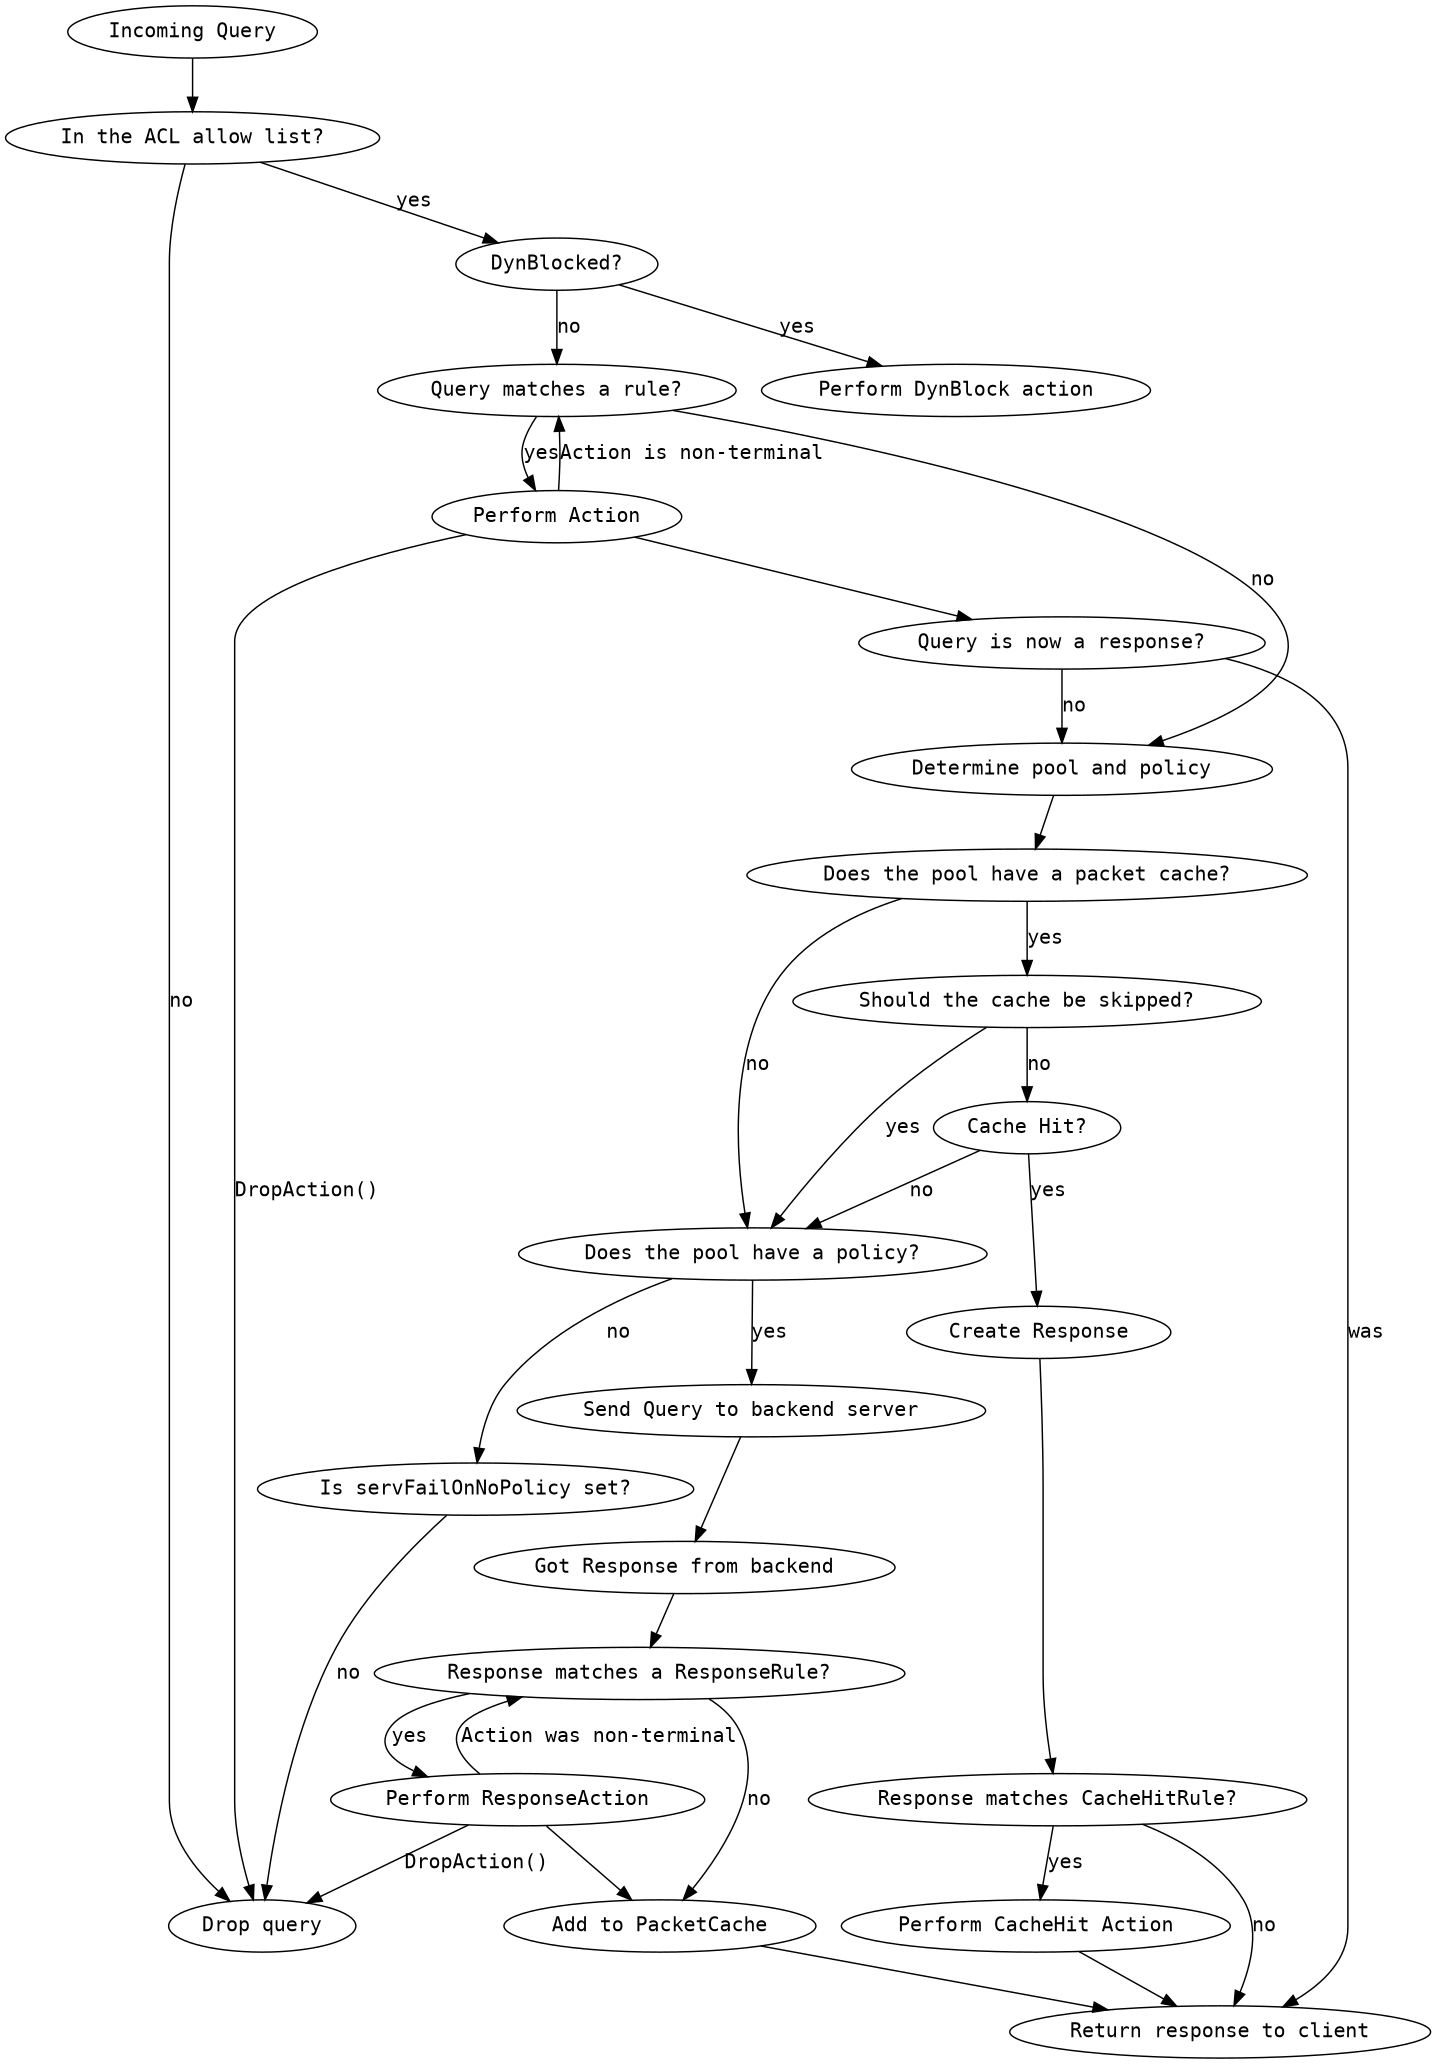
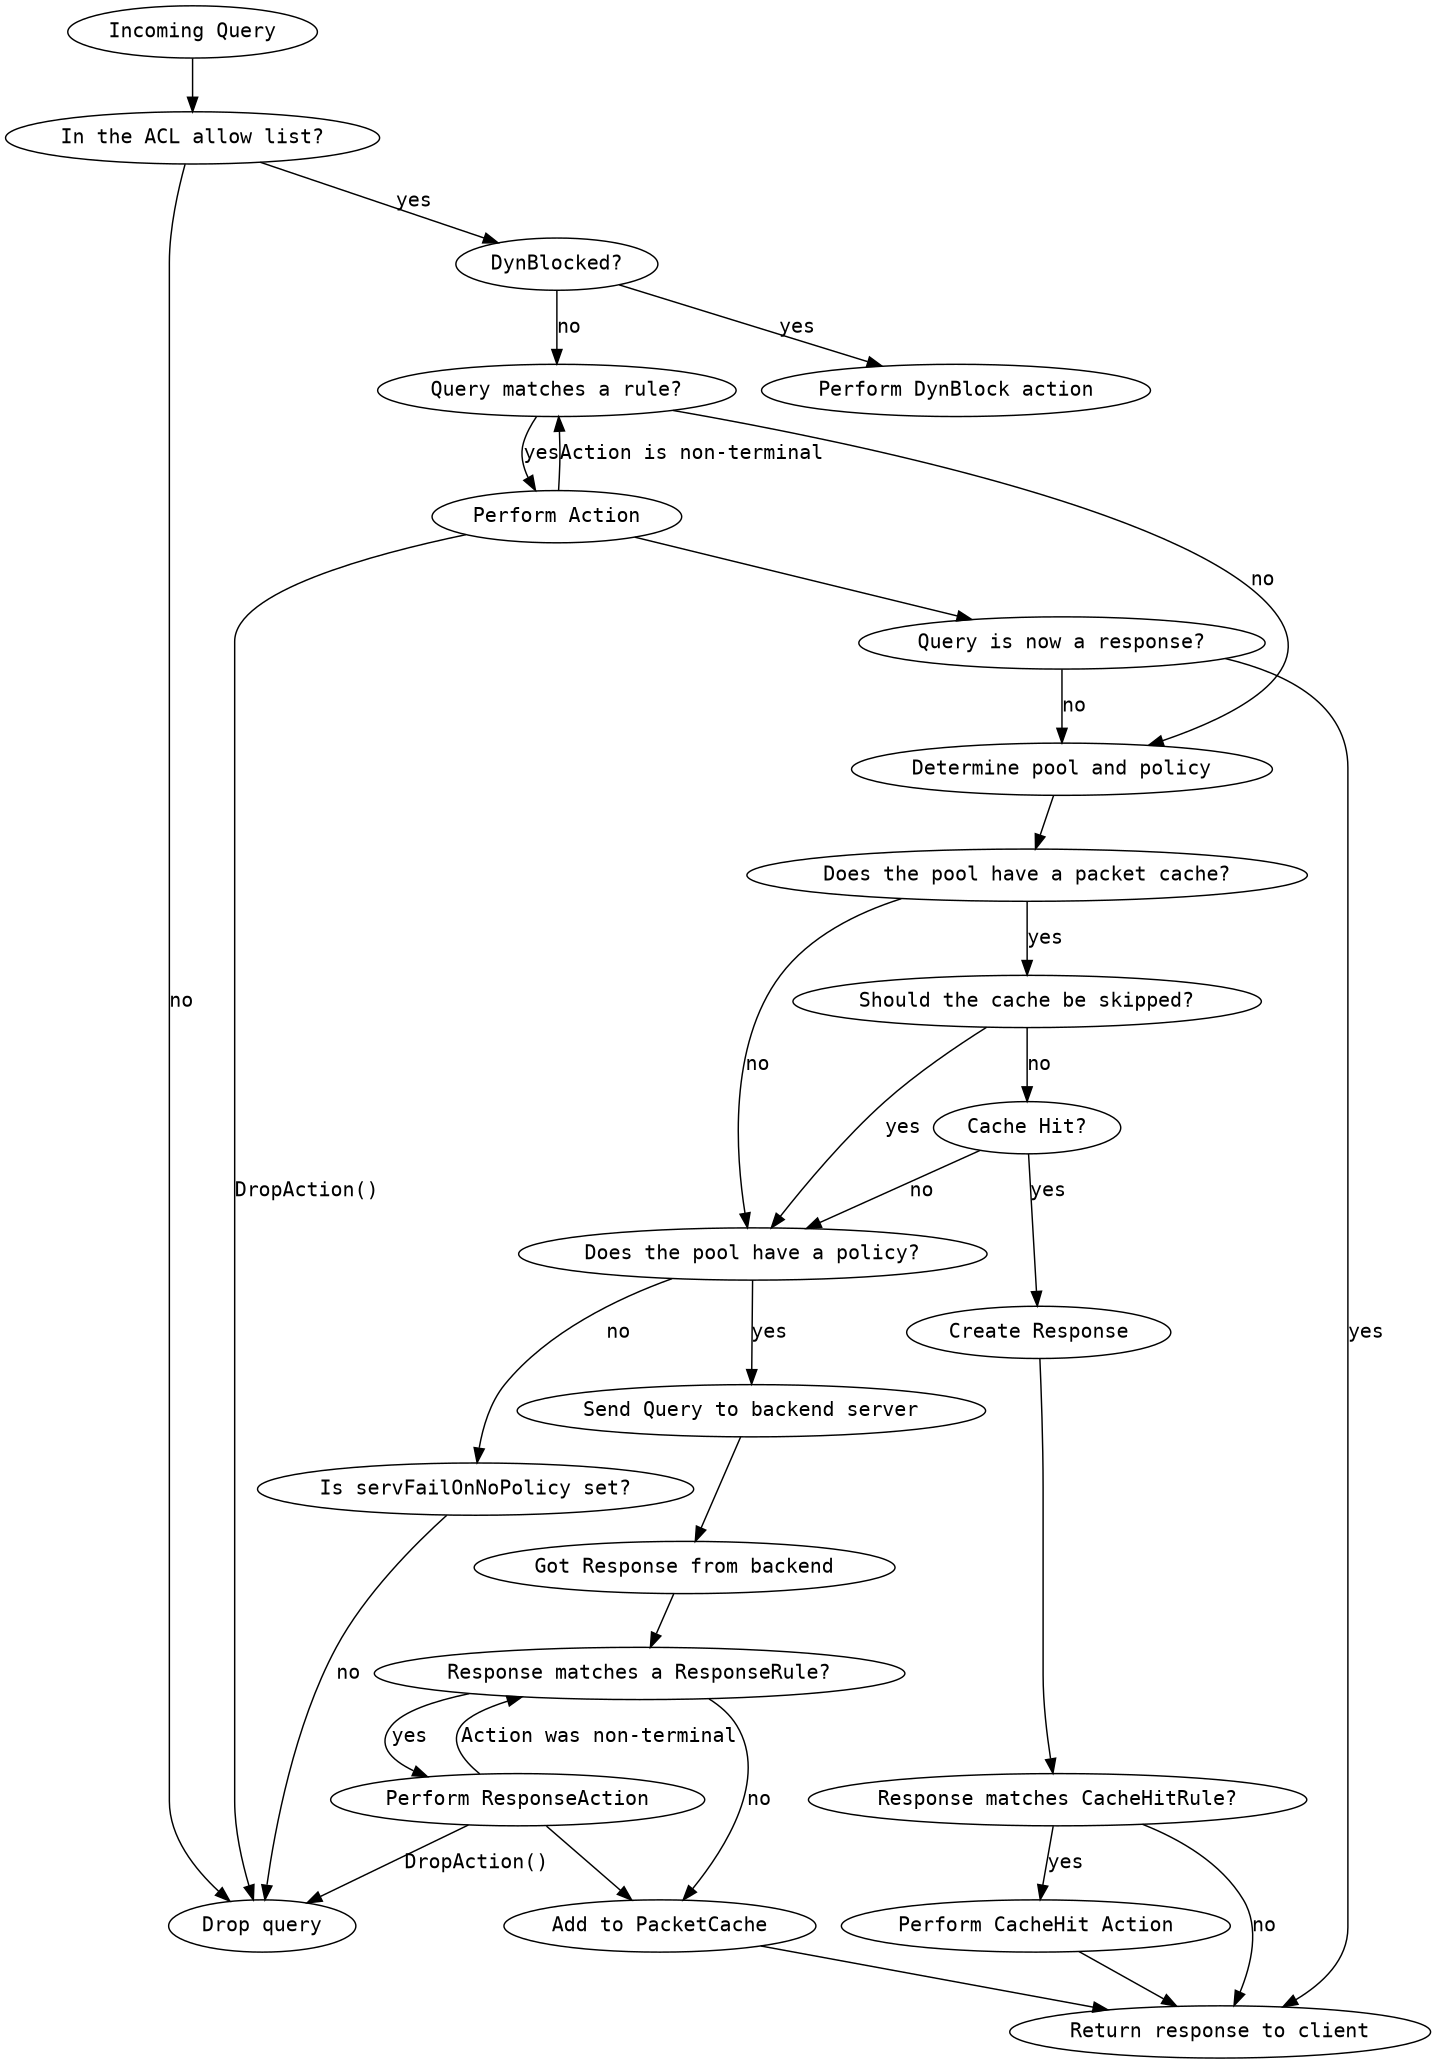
(1366, 1332) -> (1366, 1332)
